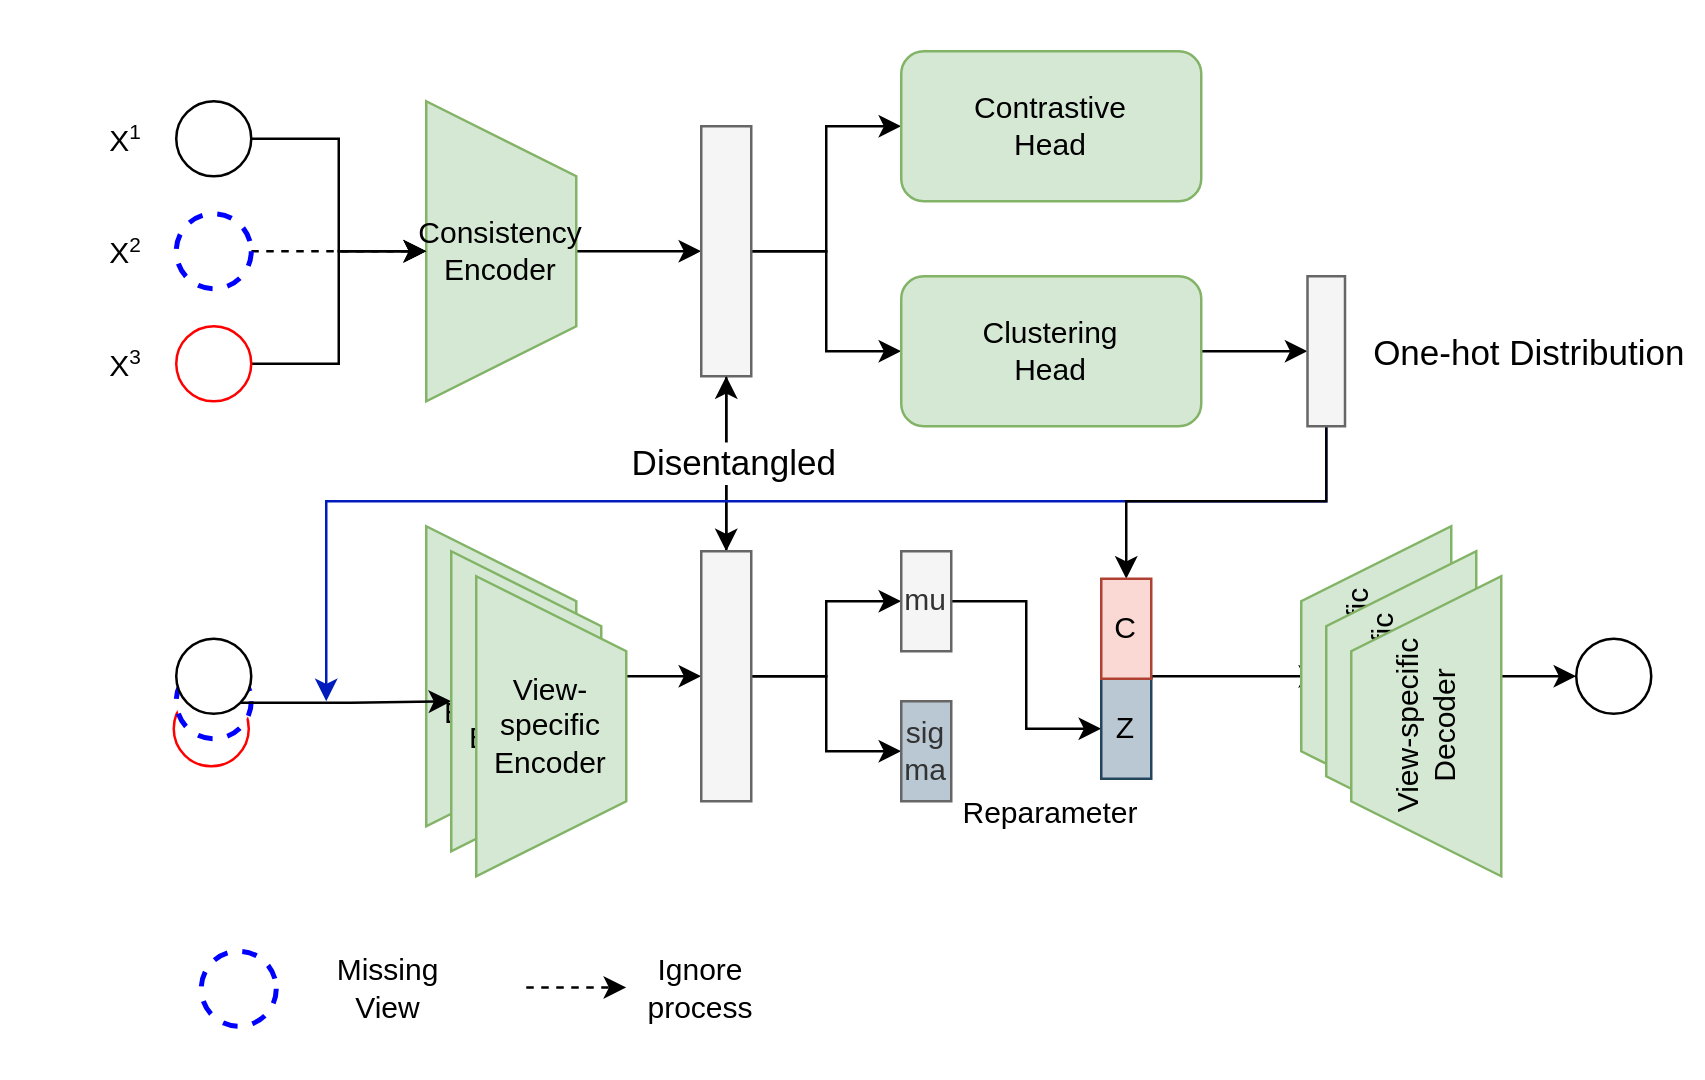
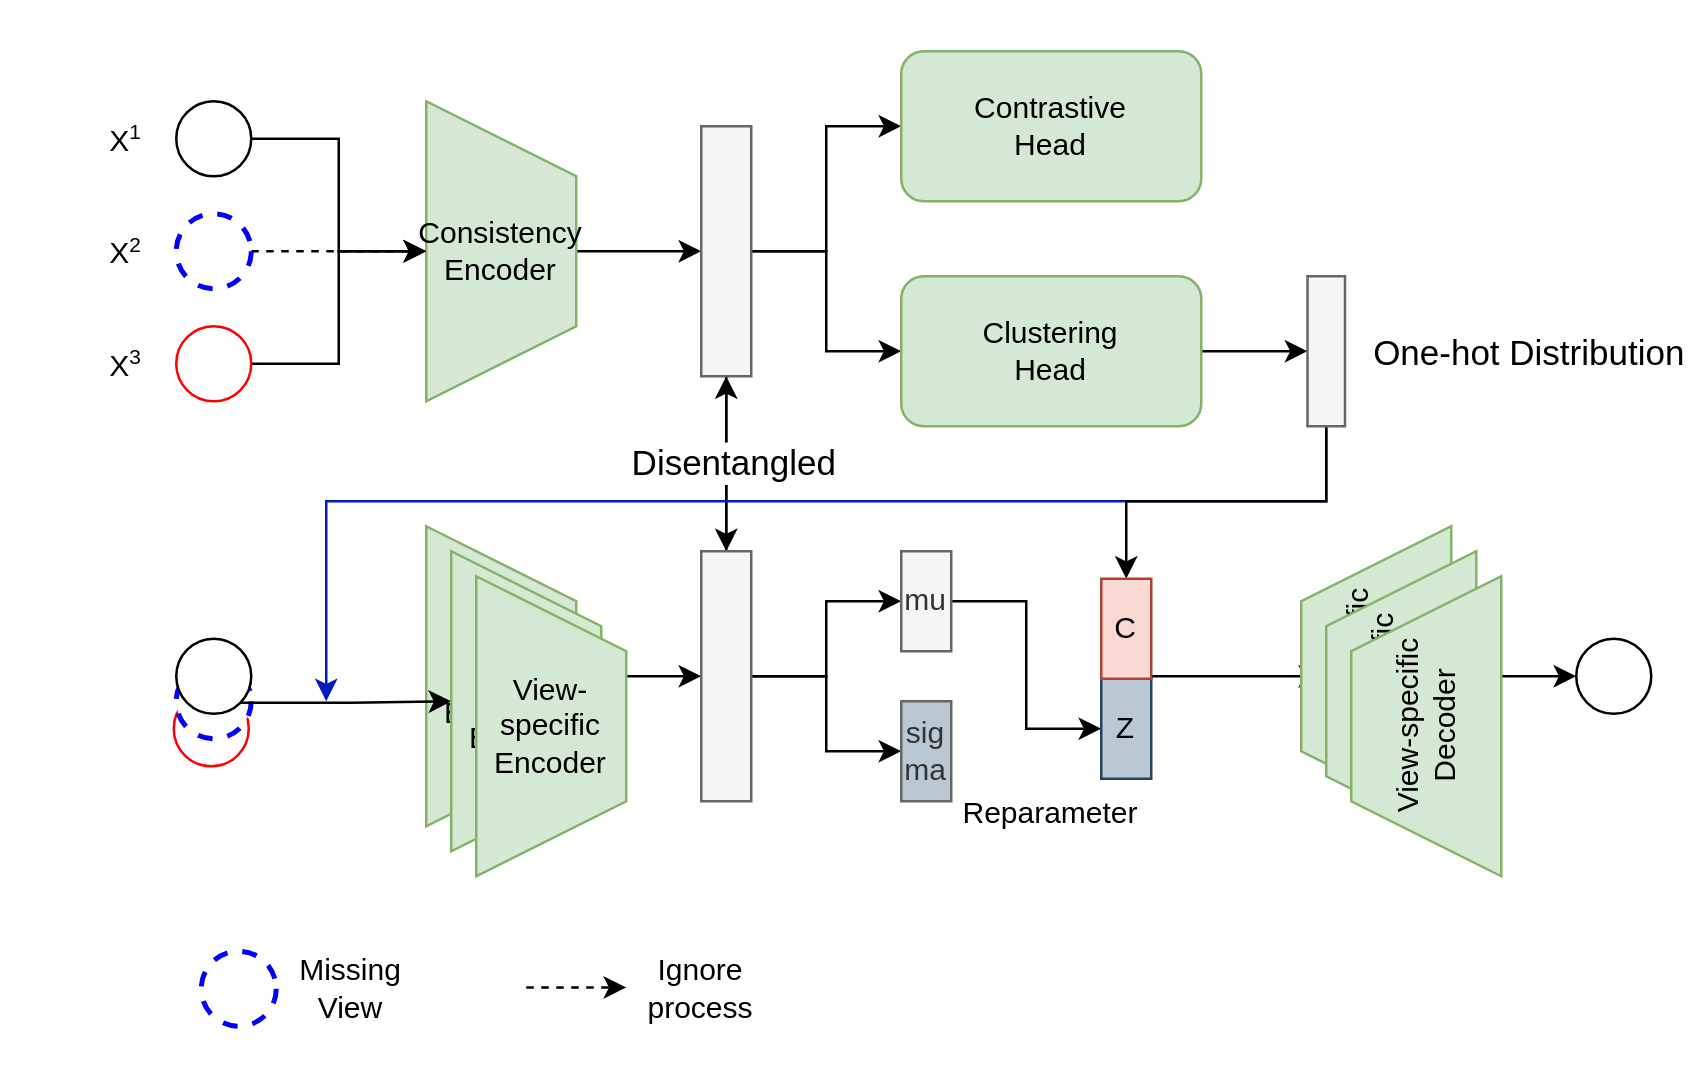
(389, 989) -> (351, 989)
